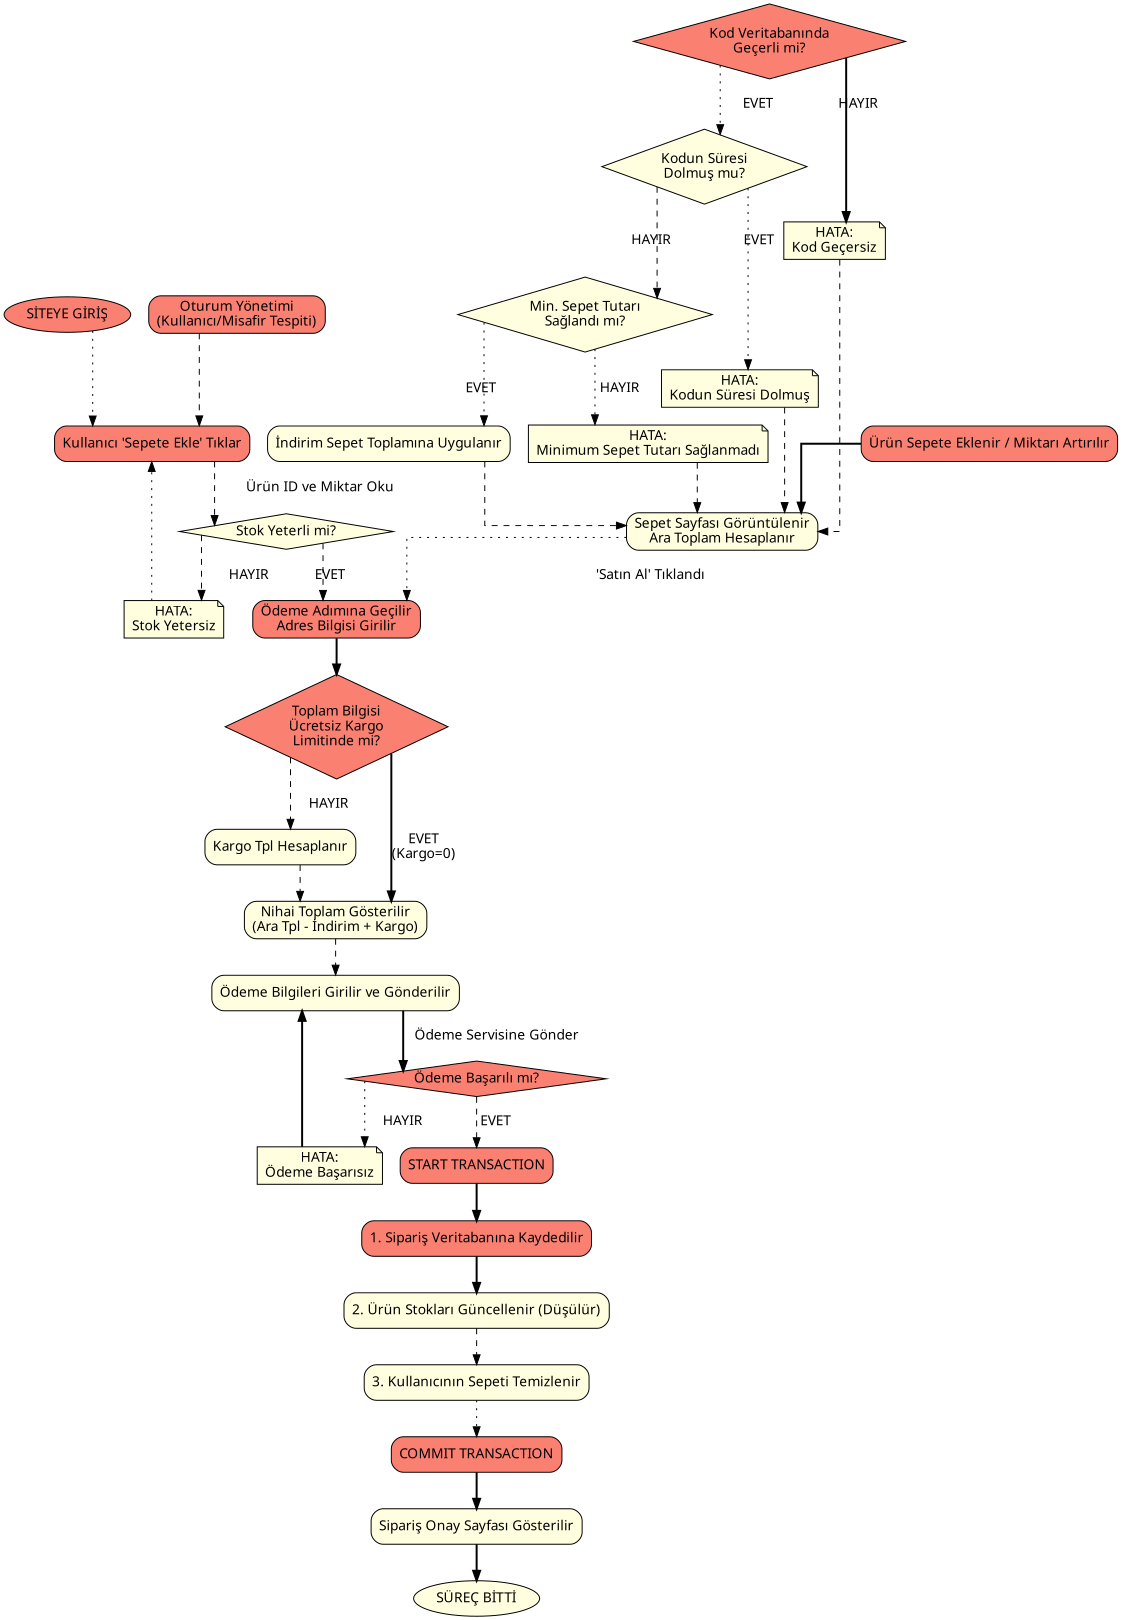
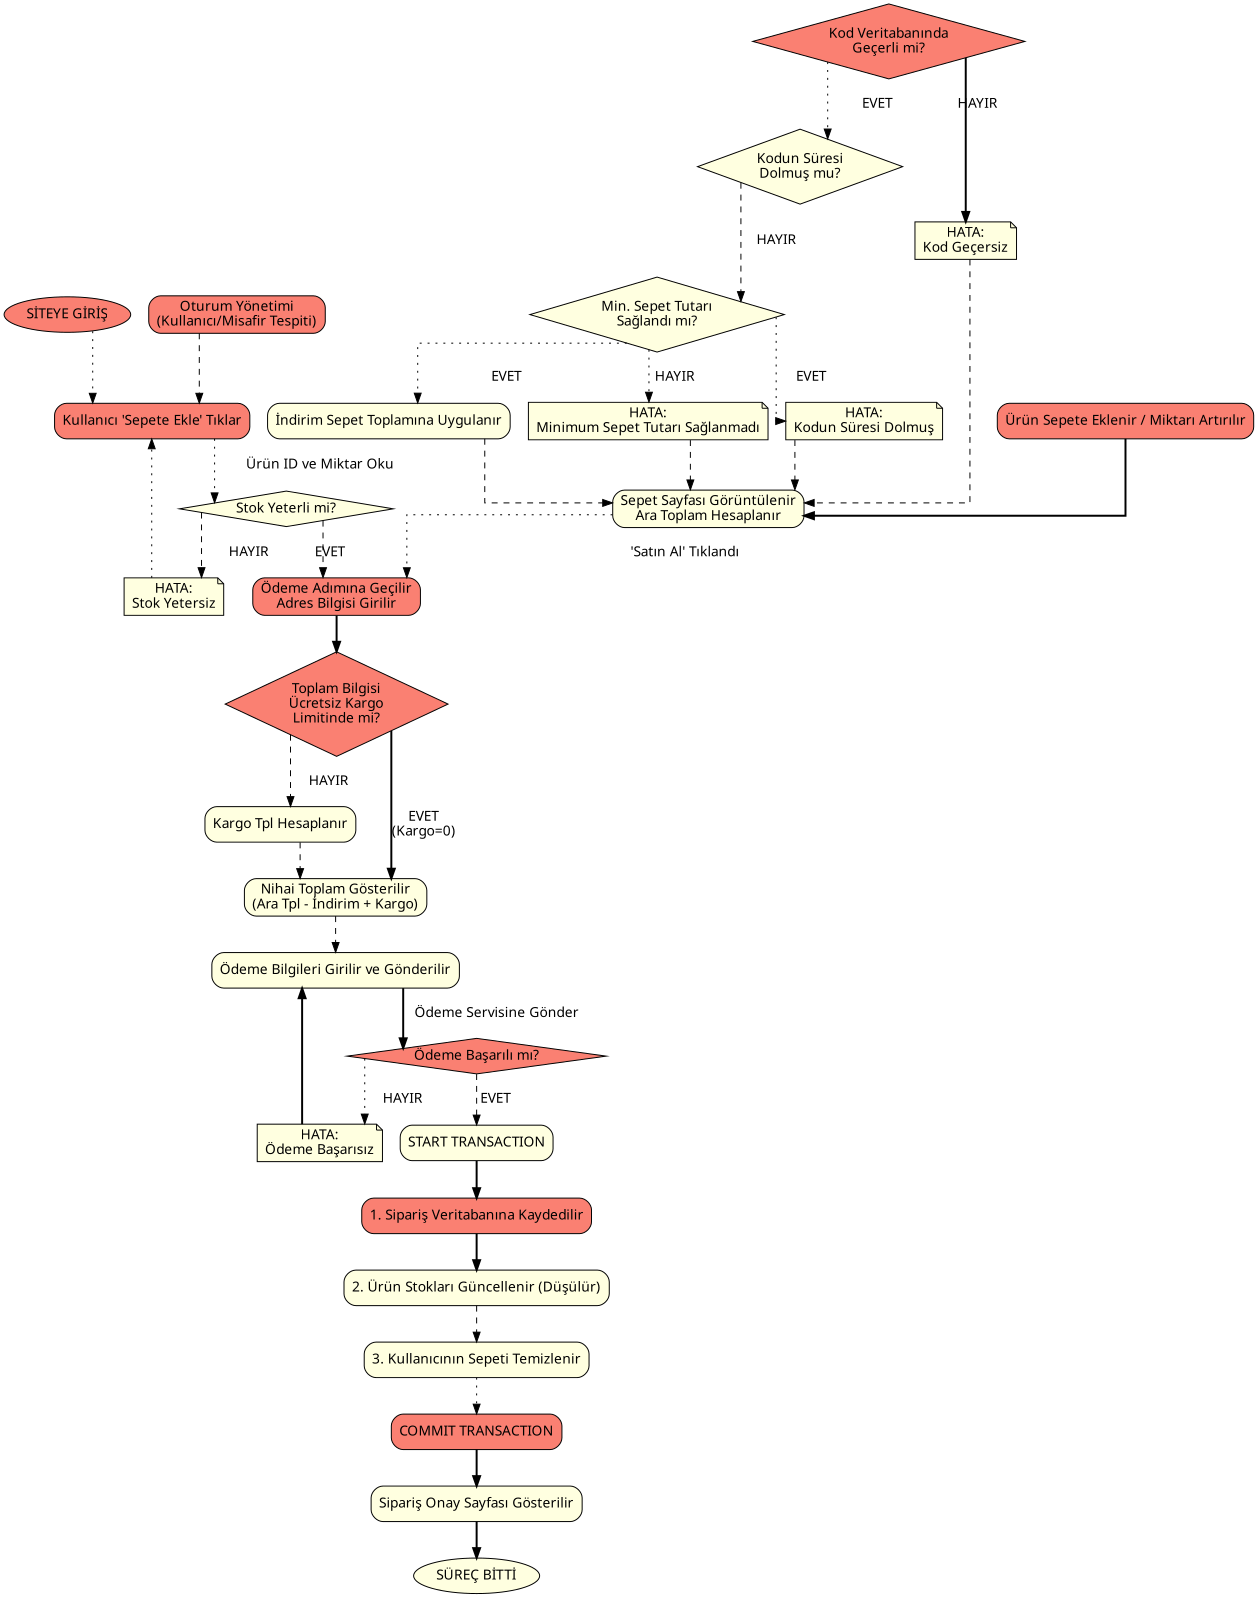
(748, 274) -> (776, 370)
(215, 489) -> (215, 466)
(477, 1166) -> (477, 1143)
